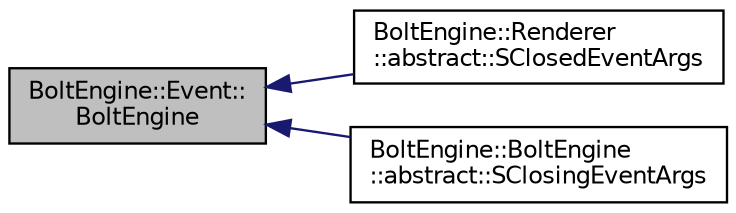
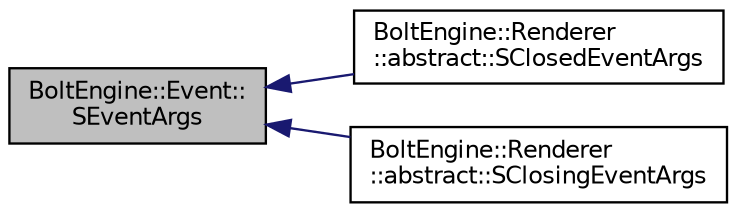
(138, 106) -> (138, 106)
(539, 165) -> (539, 165)
